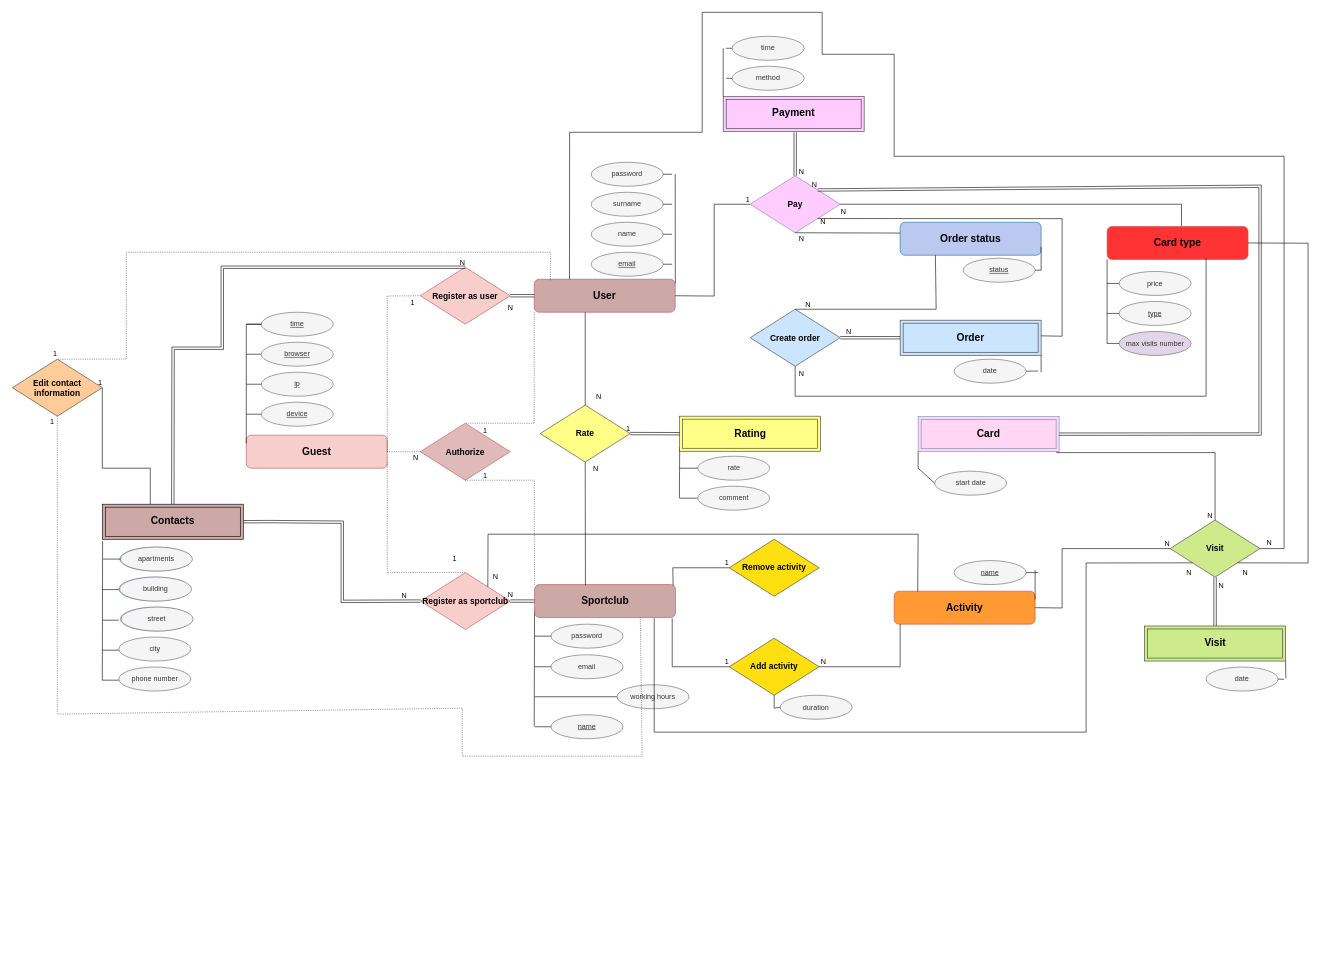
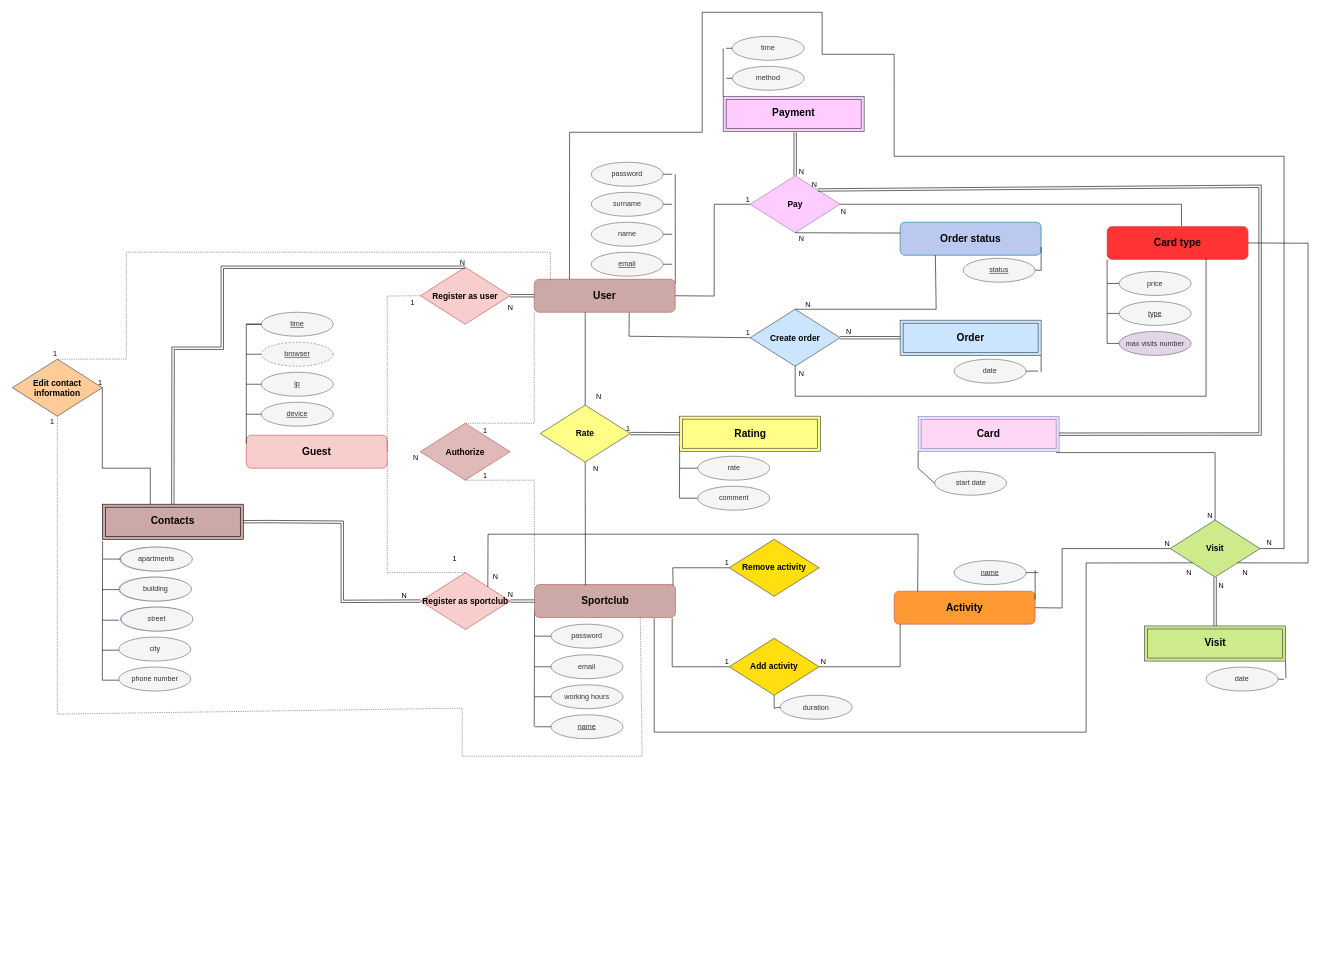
(941, 219) -> none
none -> (678, 337)
(297, 354) -> (297, 354)
(403, 452) -> none
(653, 697) -> (587, 697)
